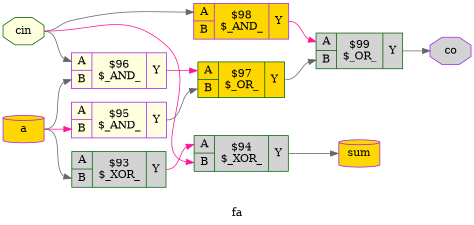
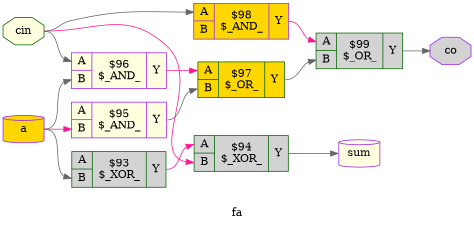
(359, 153) -> (359, 153)
